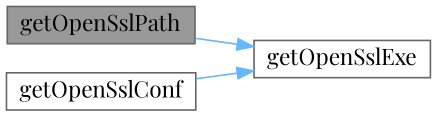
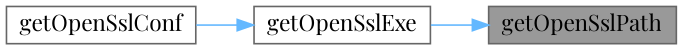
(216, 41) -> (452, 25)
